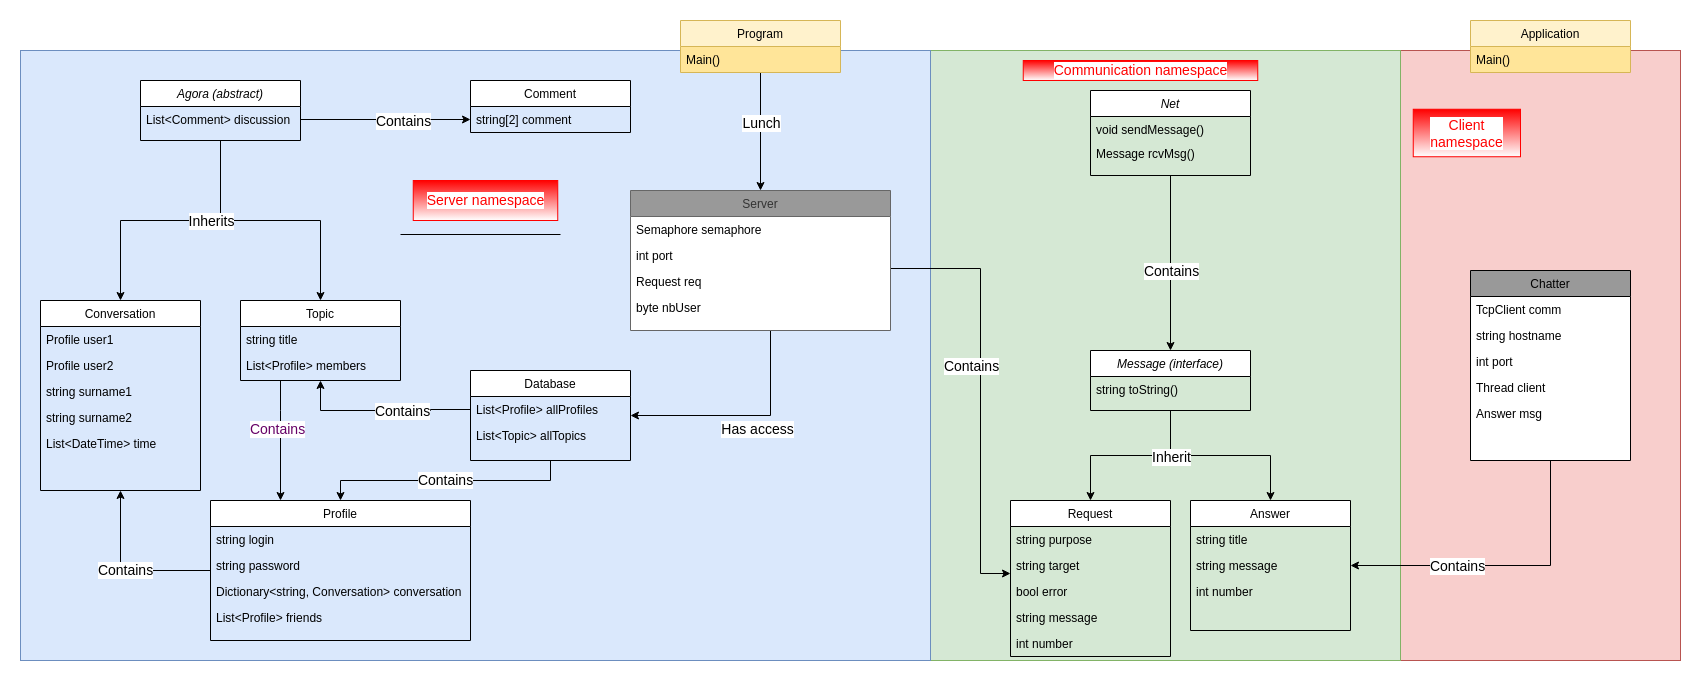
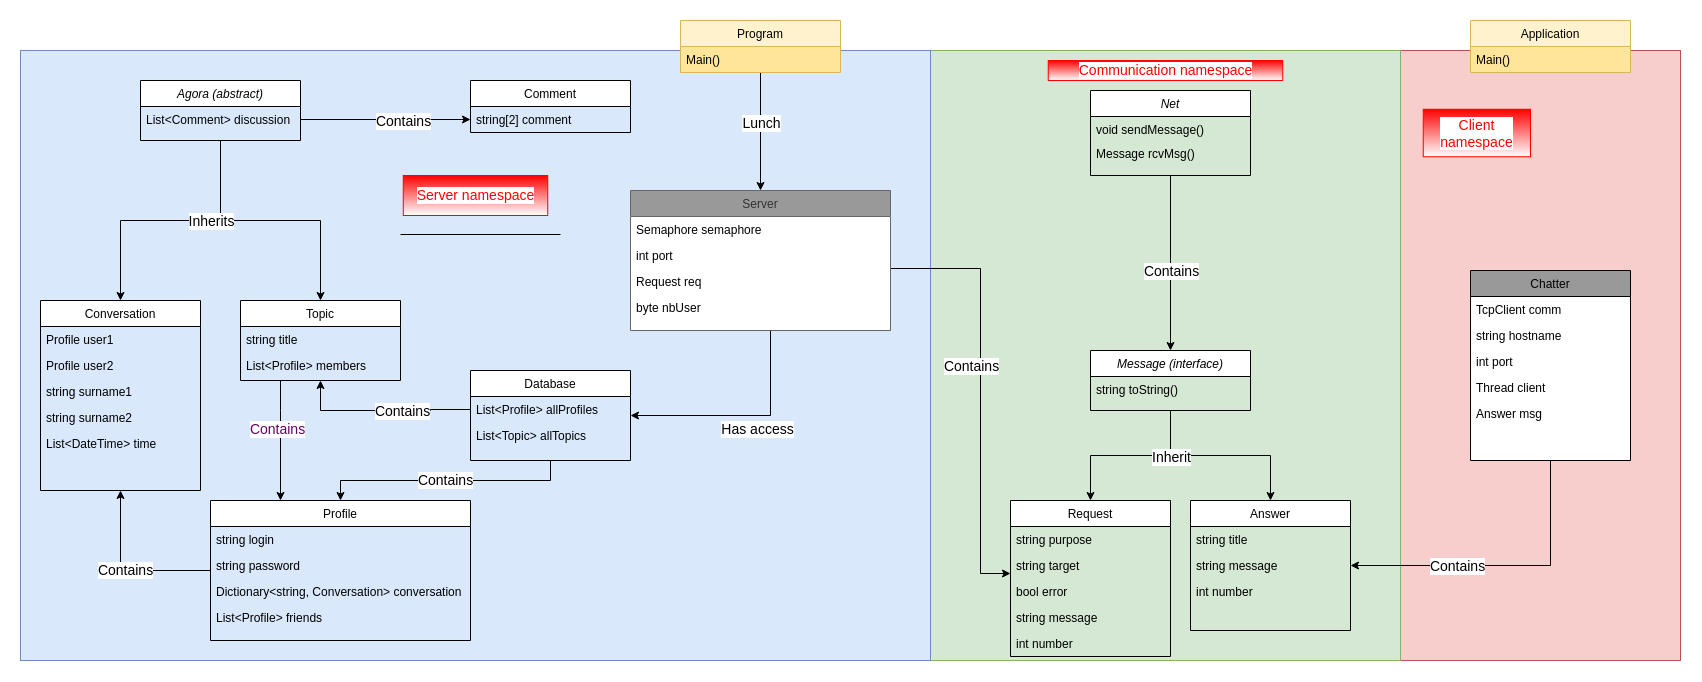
(1141, 71) -> (1166, 71)
(1467, 133) -> (1477, 133)
(486, 201) -> (476, 196)
